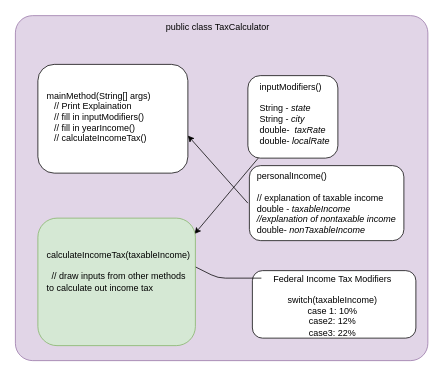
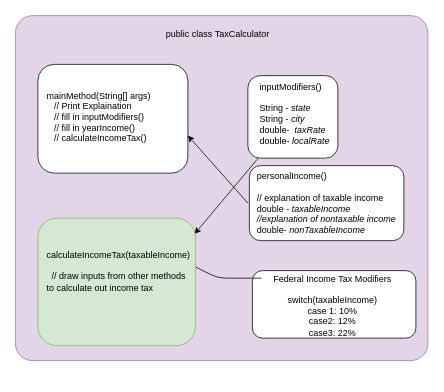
(218, 27) -> (218, 34)
